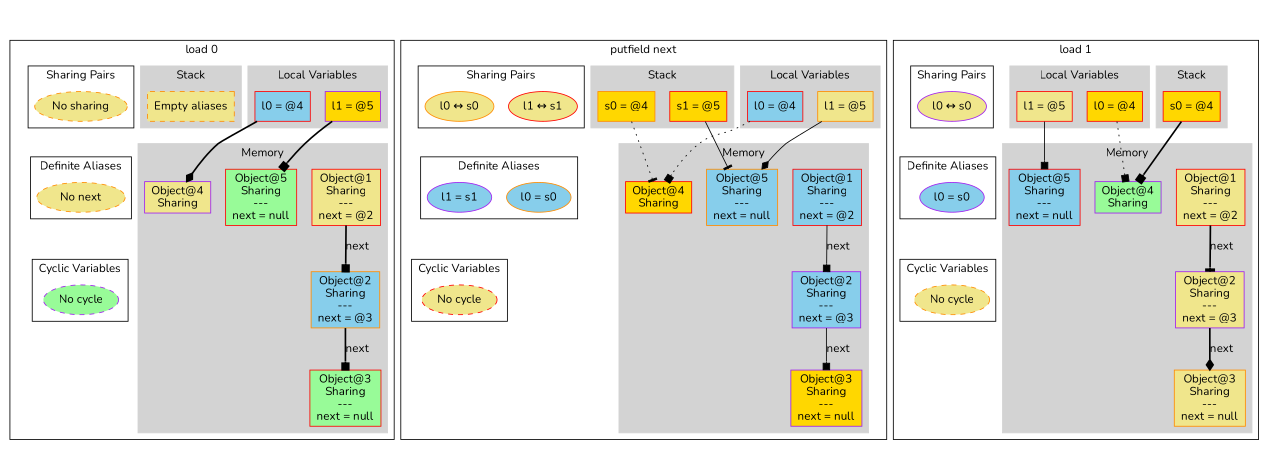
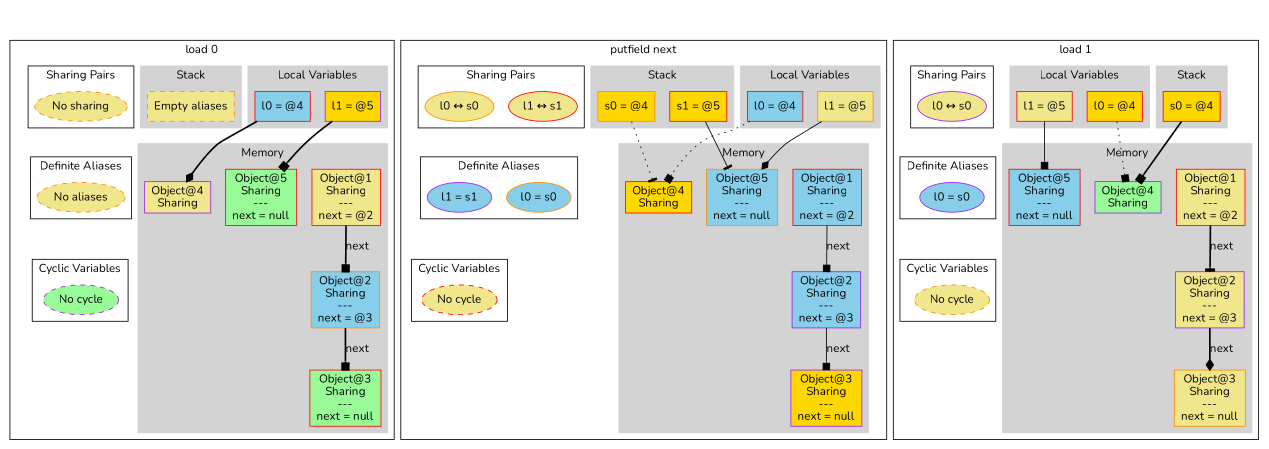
(81, 197) -> (81, 197)
